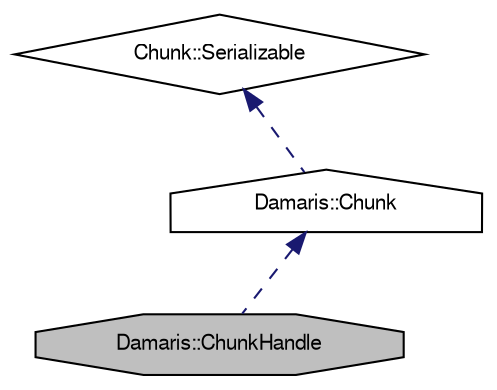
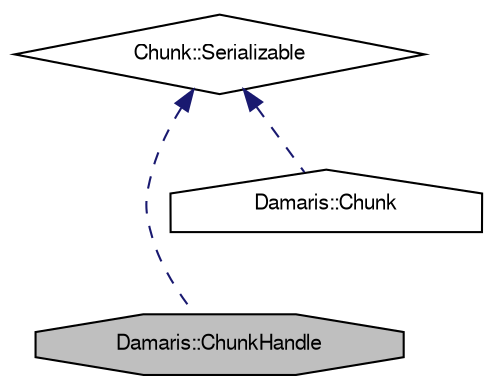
(268, 281) -> (147, 213)
